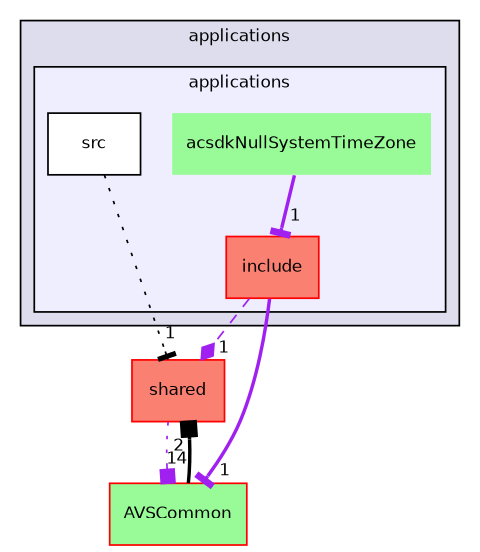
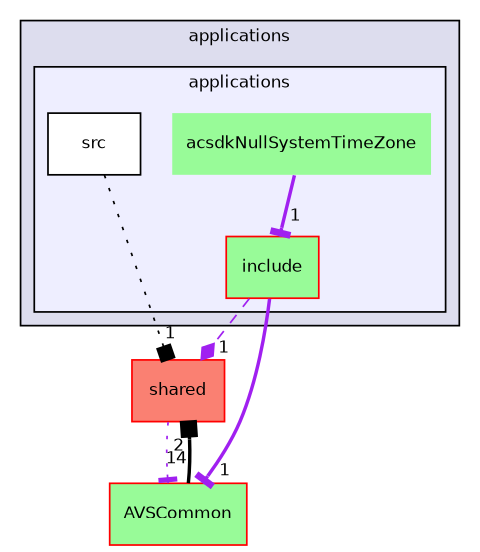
(135, 263) -> (133, 259)
(273, 267) -> (273, 267)
(167, 444) -> (167, 448)
